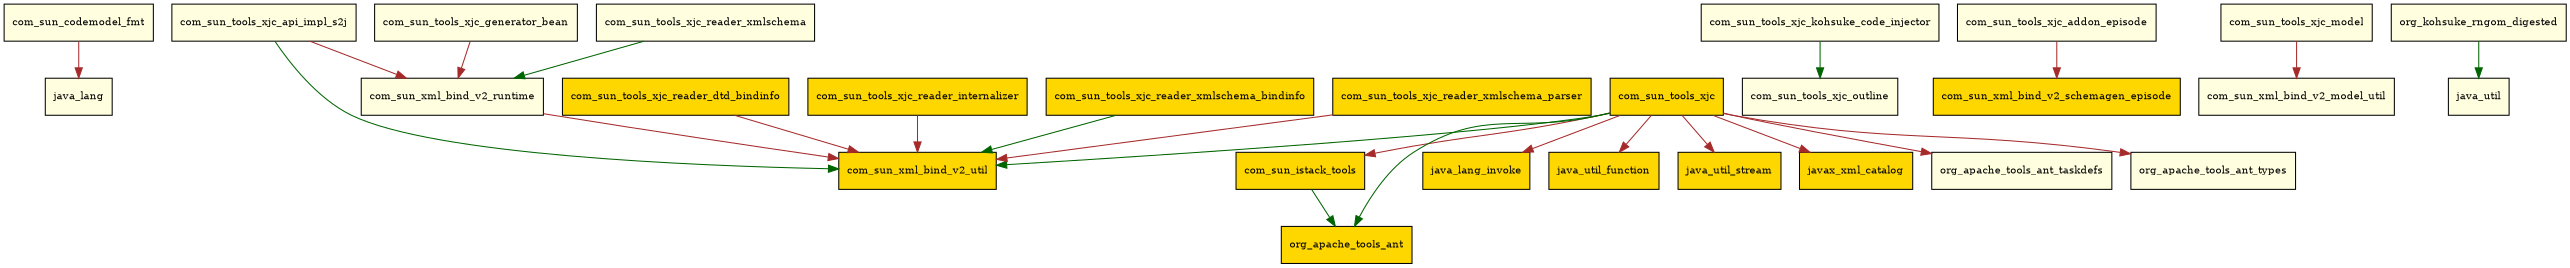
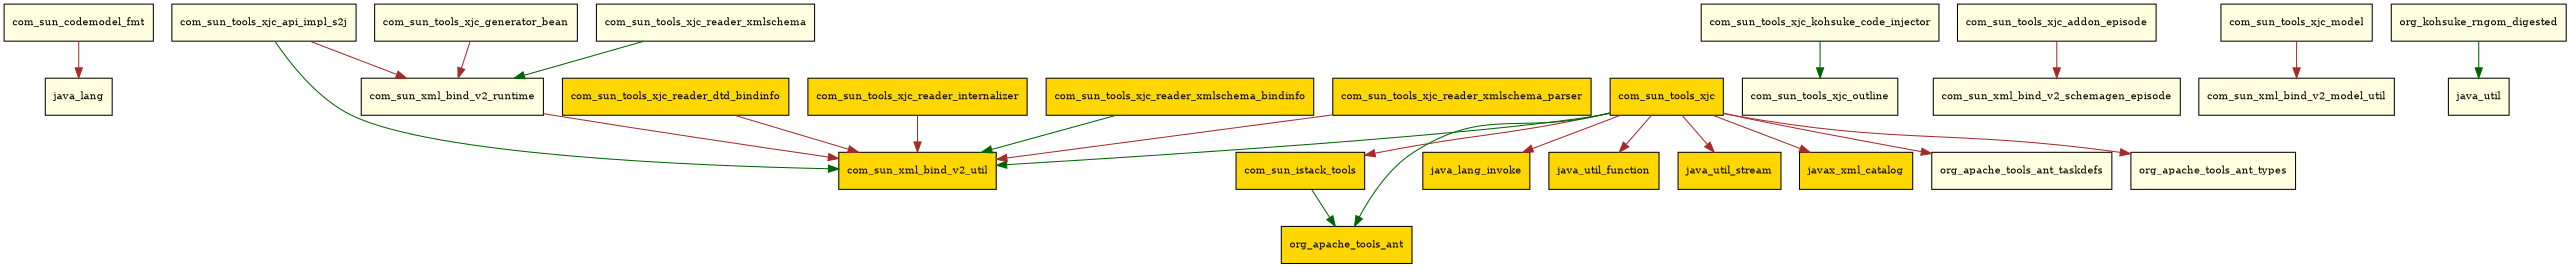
(2057, 97) -> (2057, 97)
